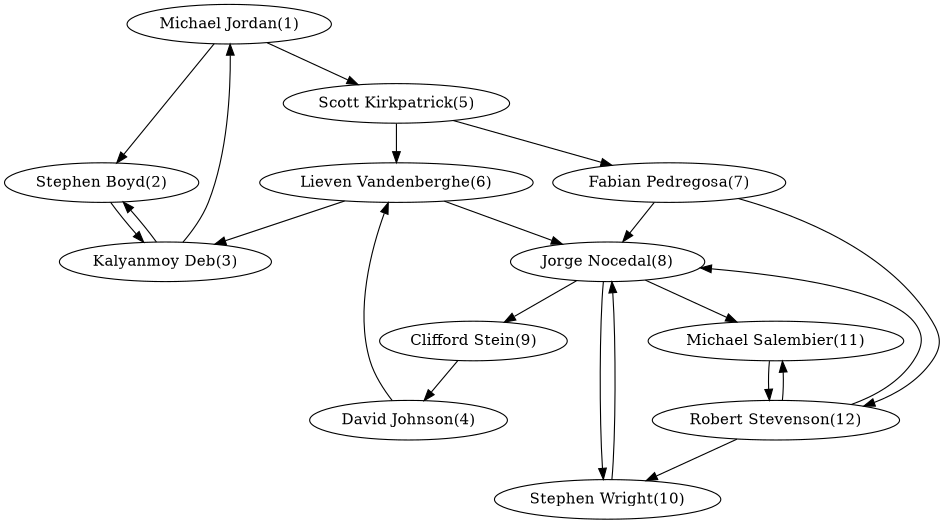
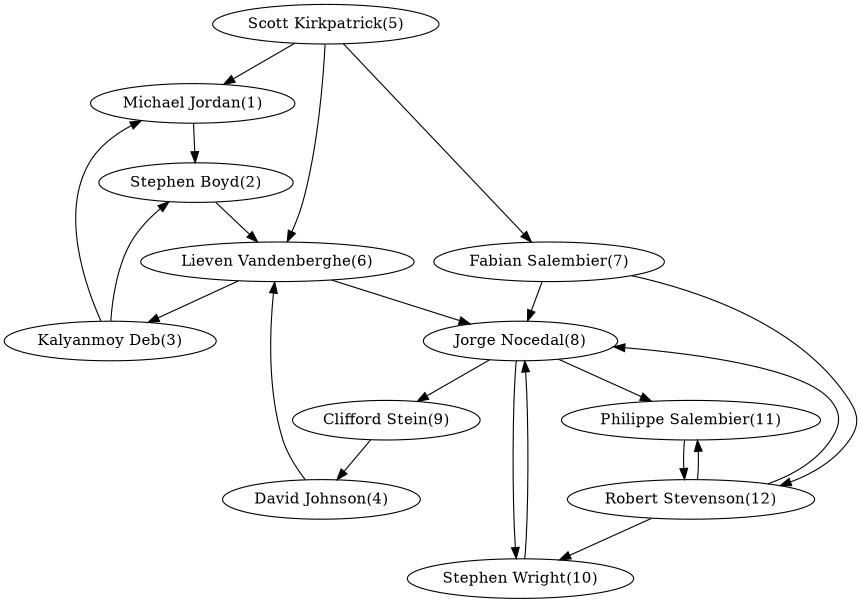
(307, 61) -> (264, 61)
(669, 183) -> (549, 262)
(123, 218) -> (233, 218)
(776, 341) -> (691, 420)
